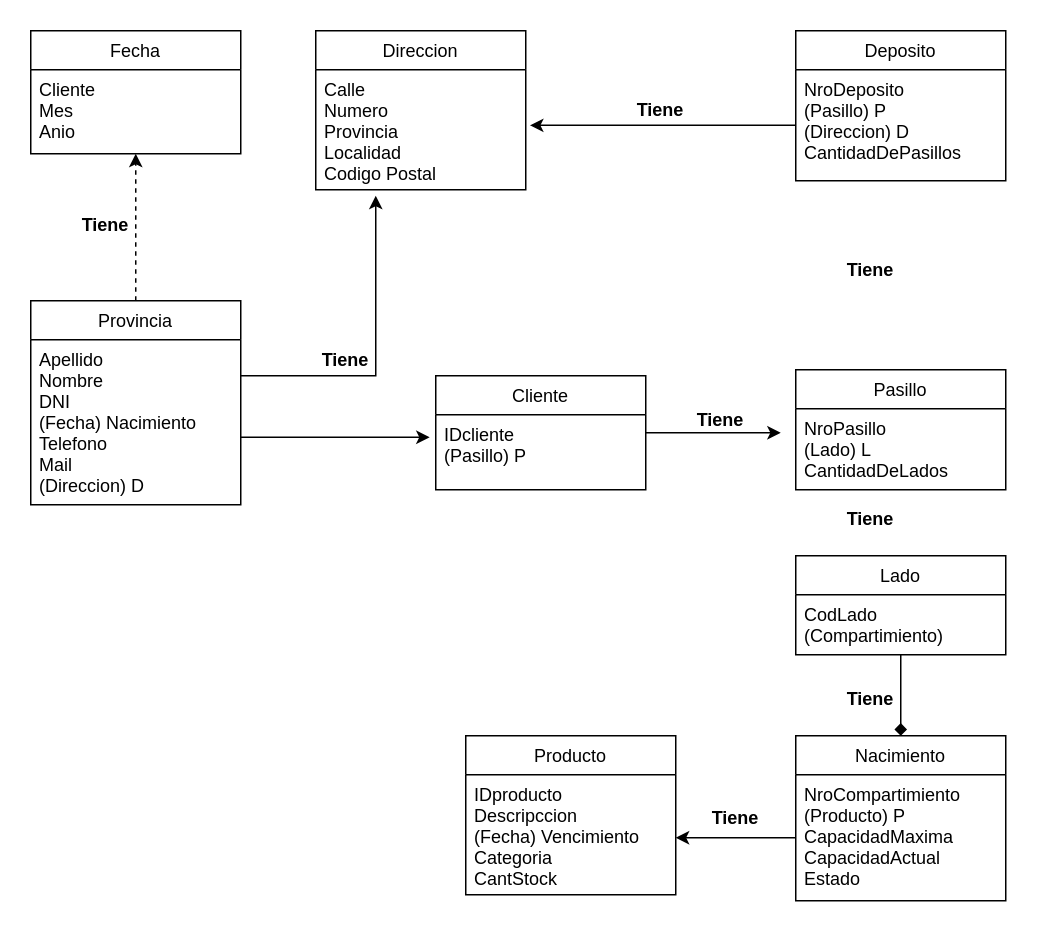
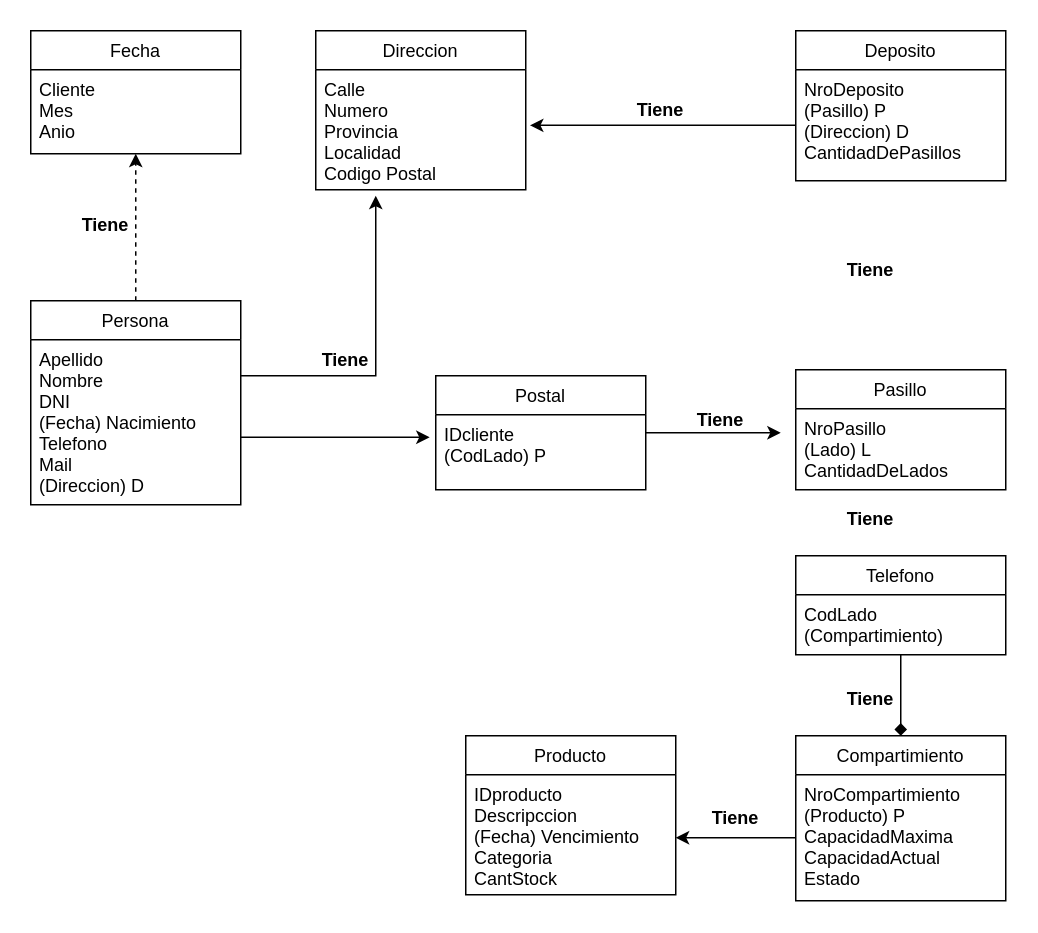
(135, 321) -> (135, 321)
(540, 396) -> (540, 396)
(485, 435) -> (485, 435)
(900, 576) -> (900, 576)
(900, 756) -> (900, 756)
